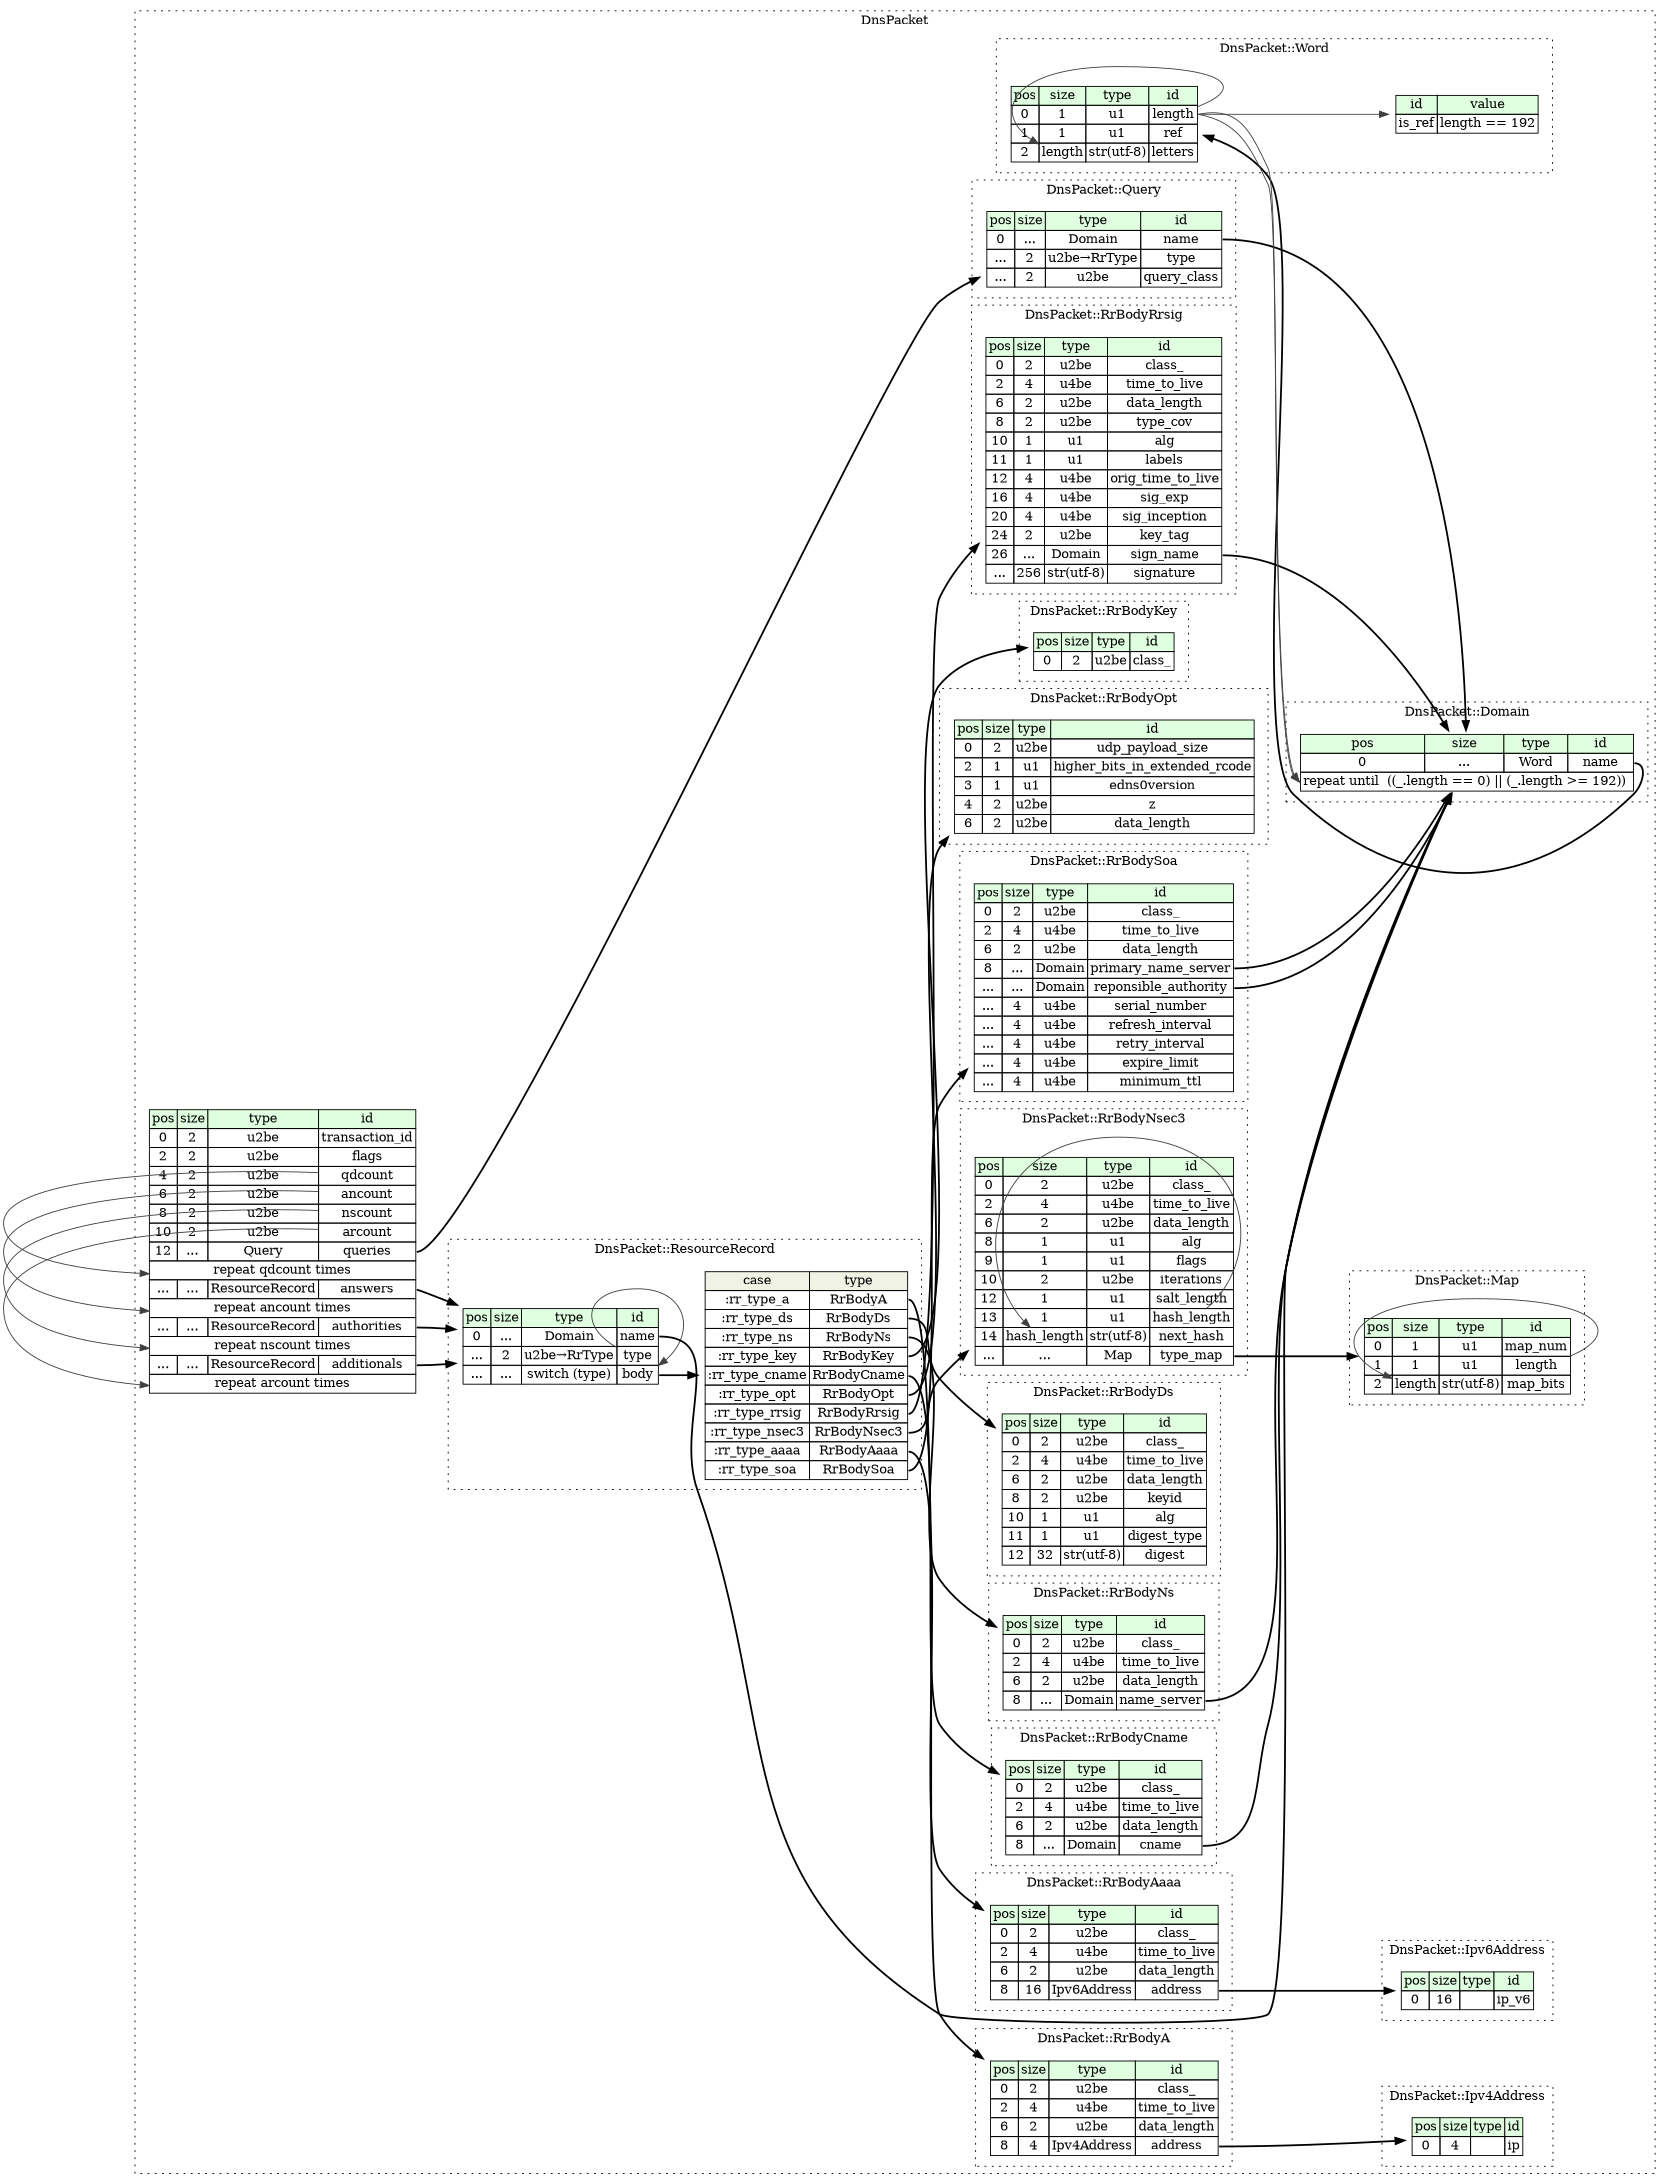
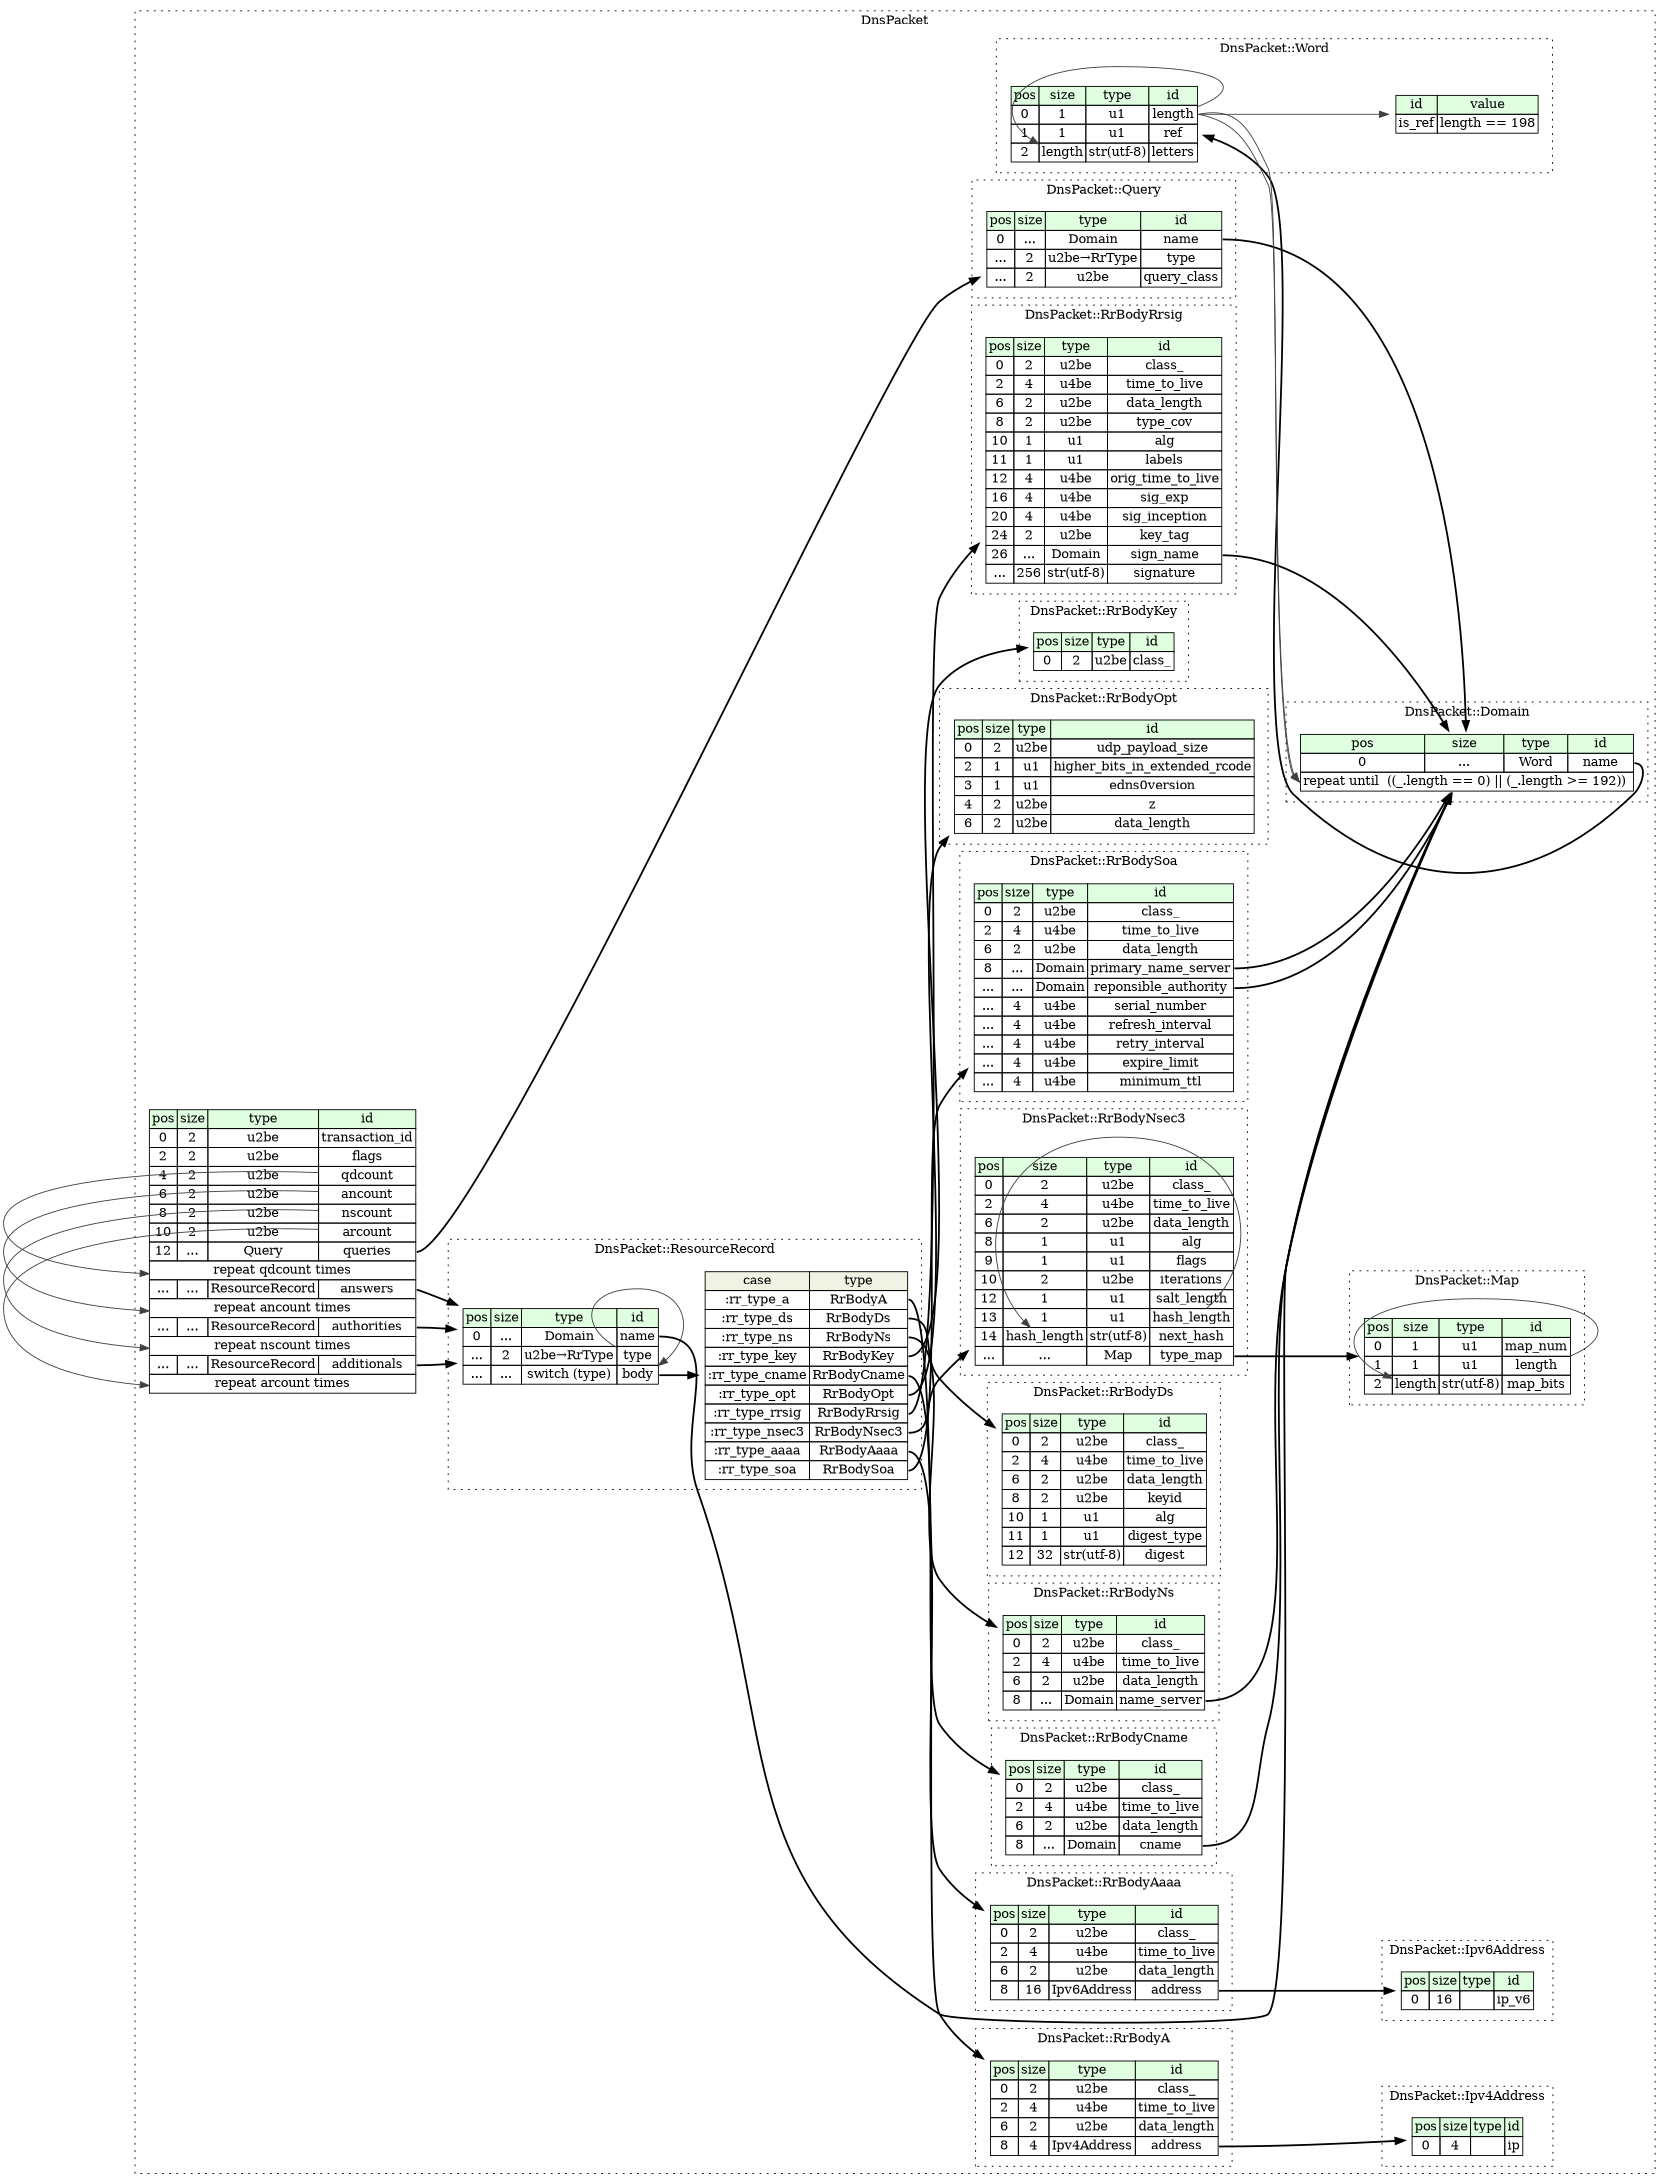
(1488, 123) -> (1488, 123)
